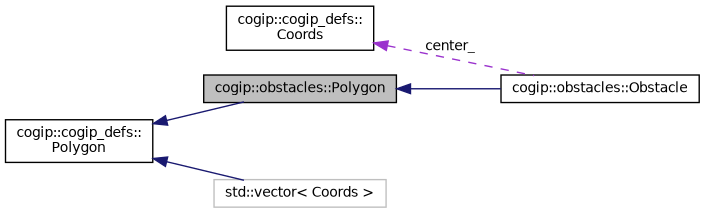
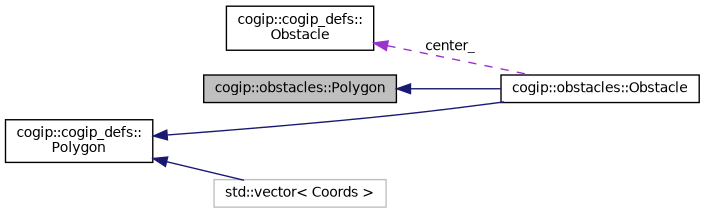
(300, 28) -> (300, 28)
(205, 111) -> (336, 121)
